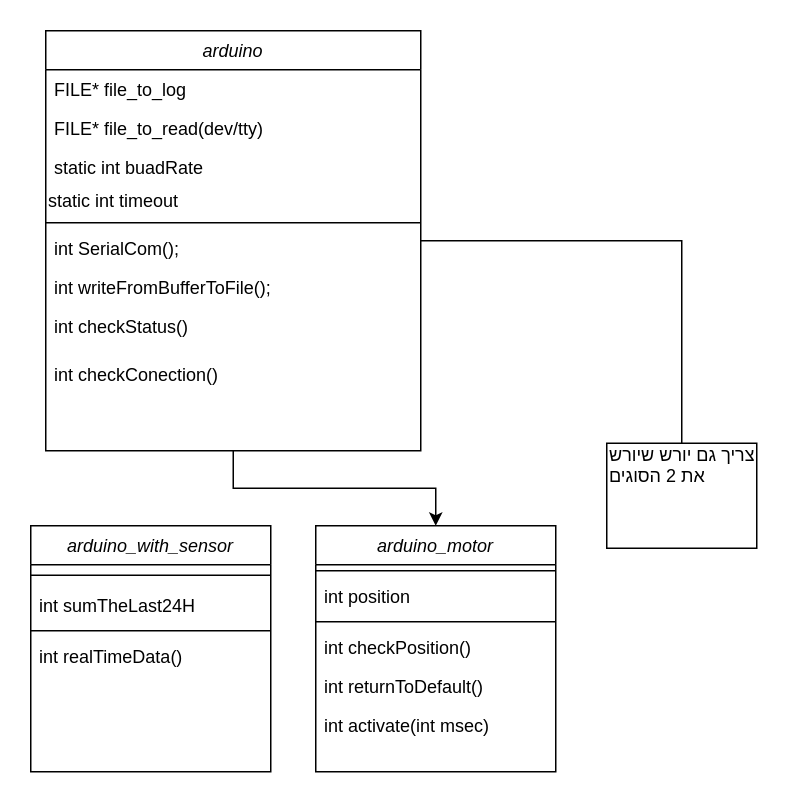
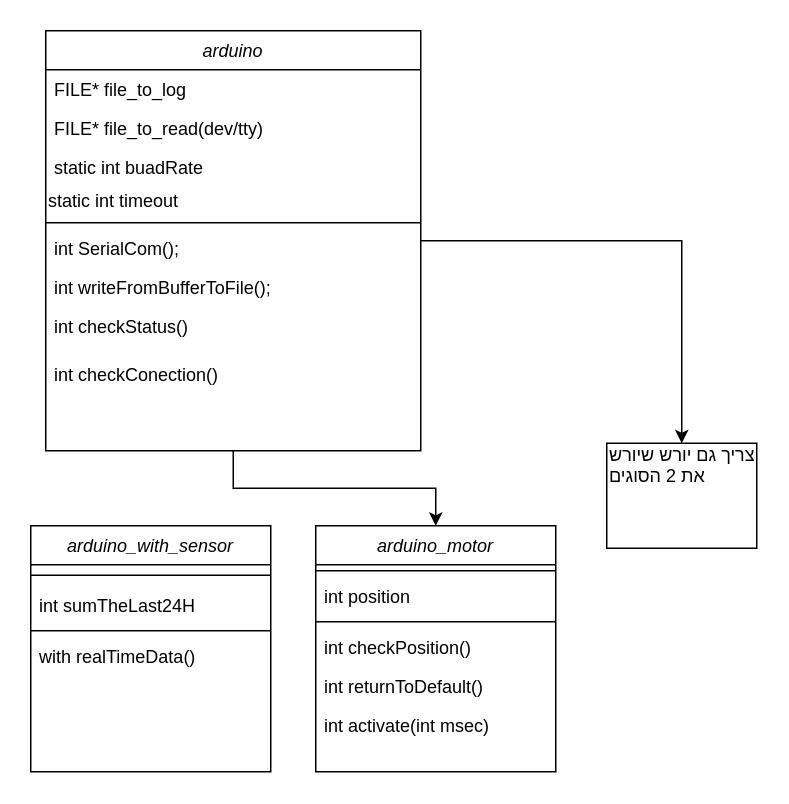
(682, 436) -> (682, 432)
(120, 657) -> (125, 657)
